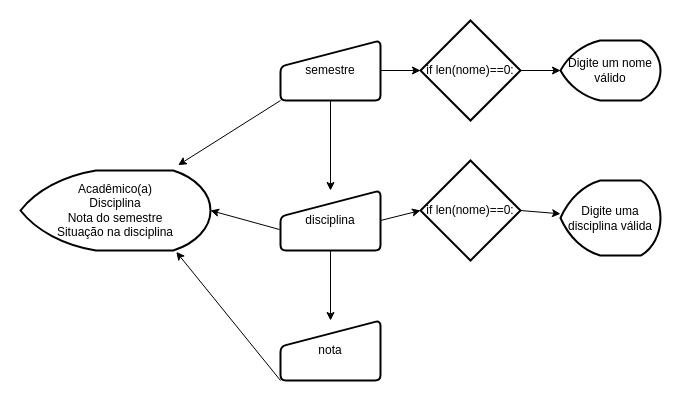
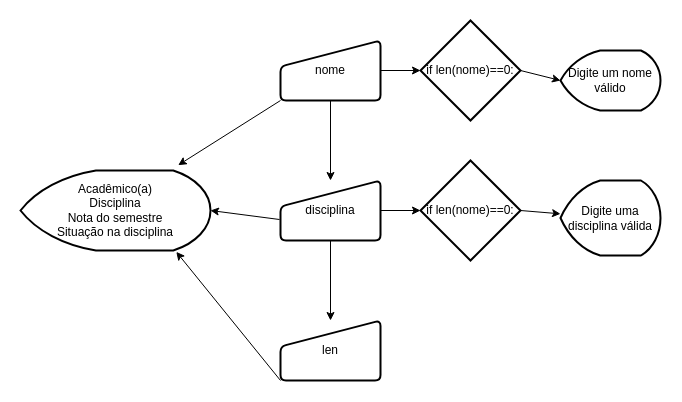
(331, 71) -> (331, 71)
(611, 71) -> (611, 81)
(331, 221) -> (331, 211)
(331, 351) -> (331, 351)
